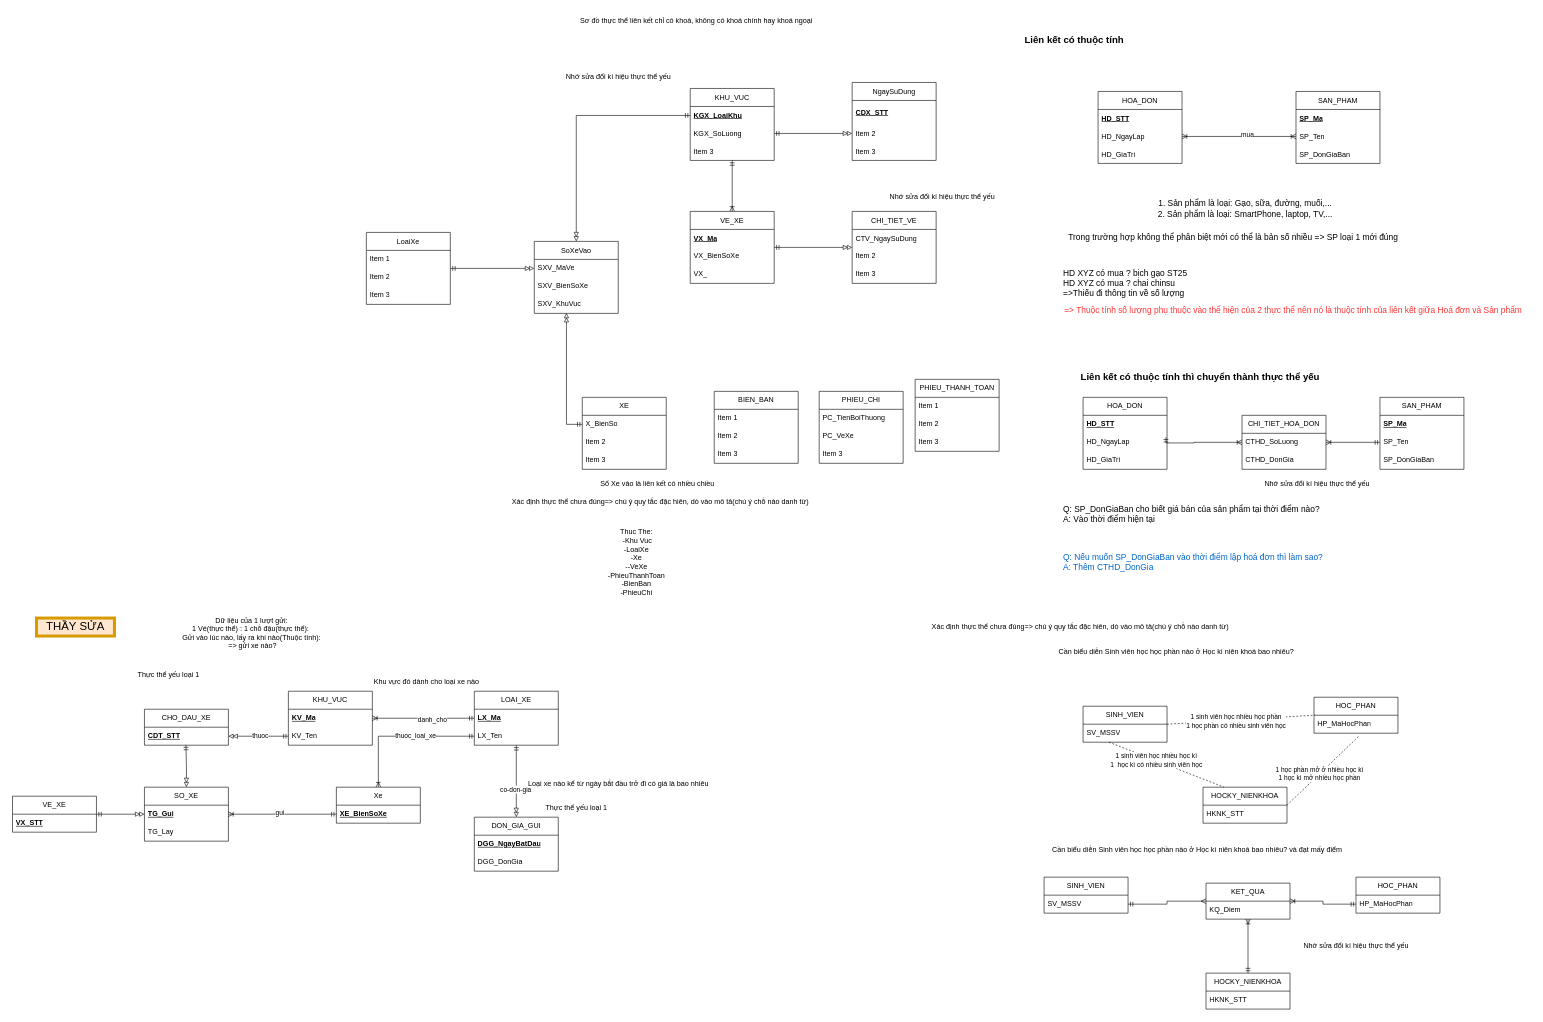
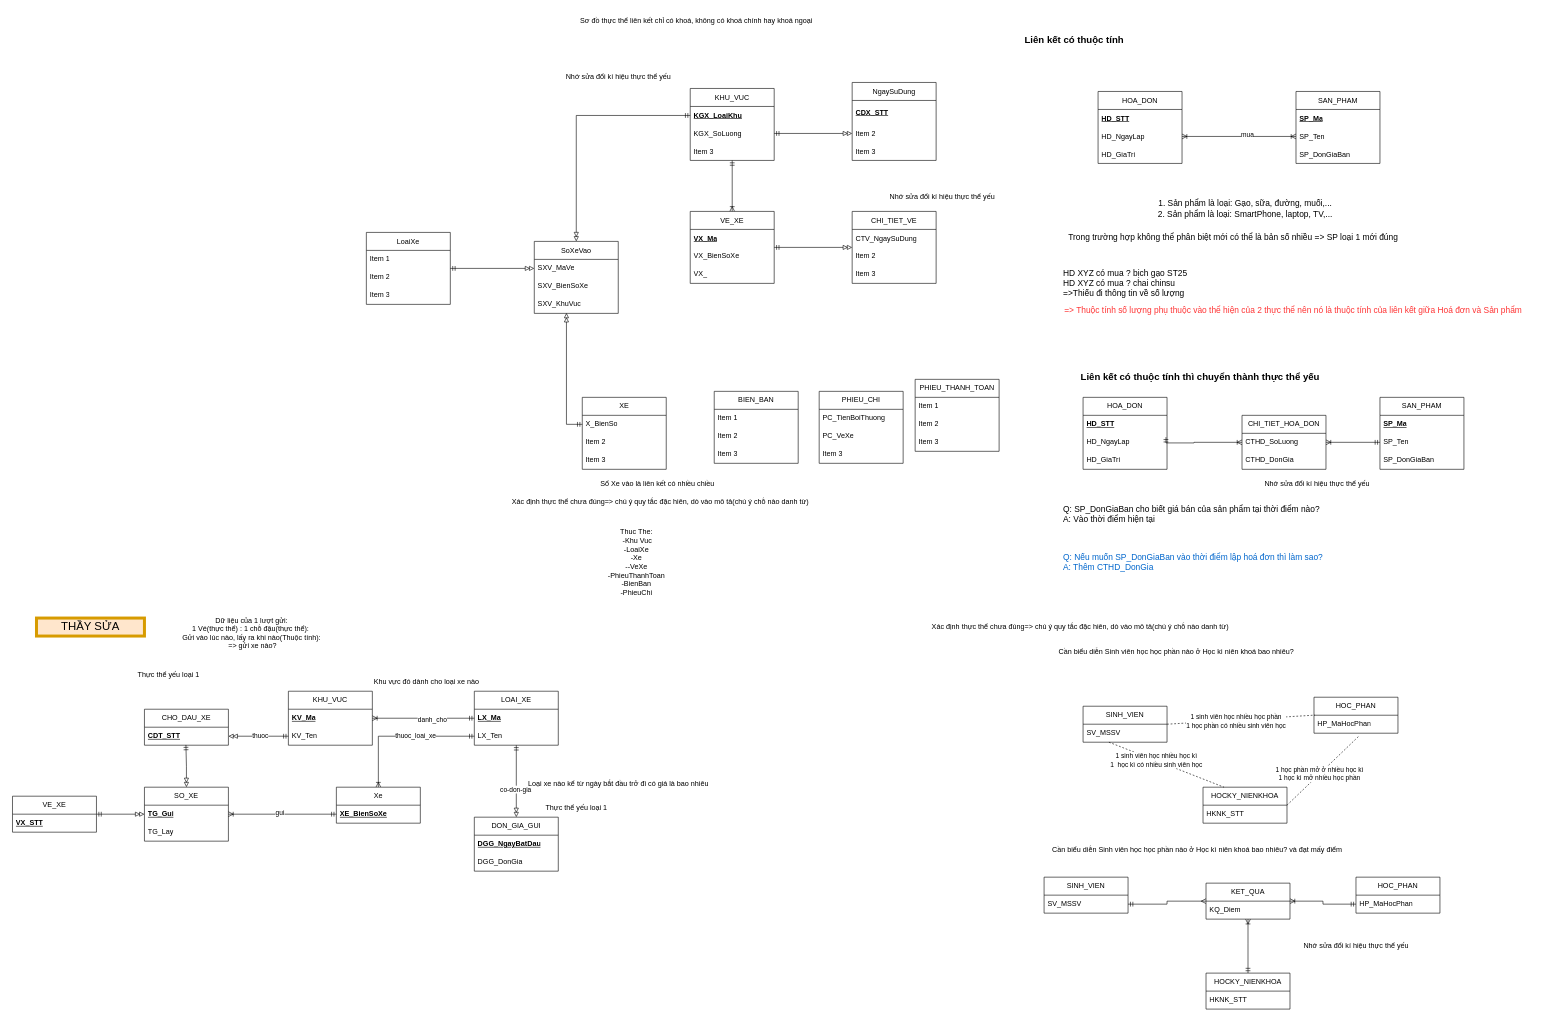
(75, 627) -> (90, 627)
